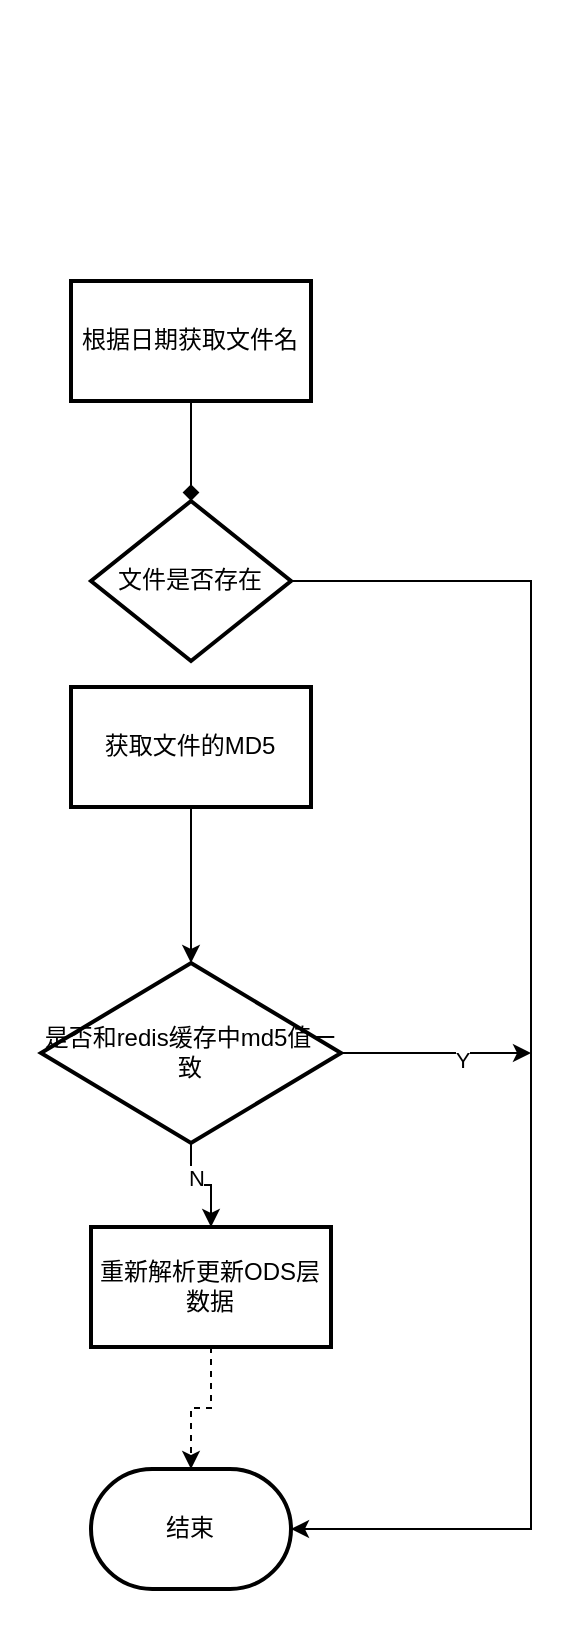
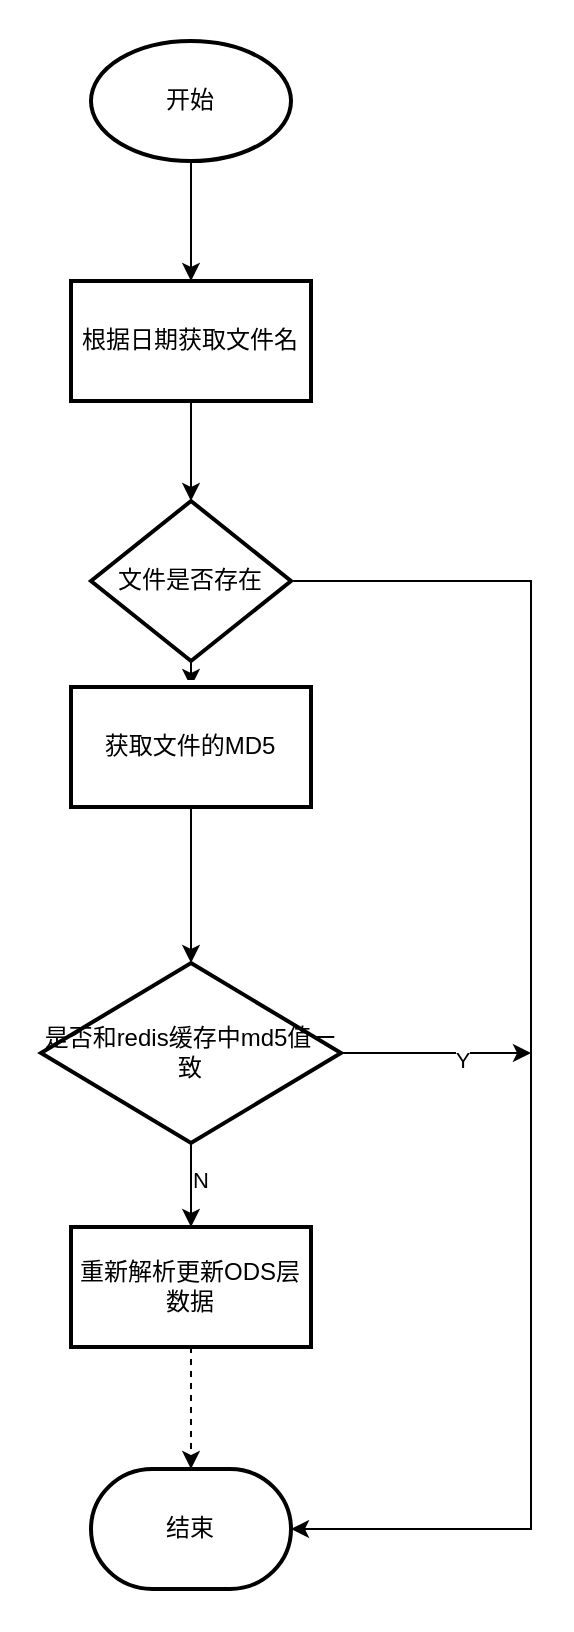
none -> (191, 101)
none -> (191, 214)
(191, 485) -> (191, 486)
none -> (191, 671)
(211, 1287) -> (191, 1287)
